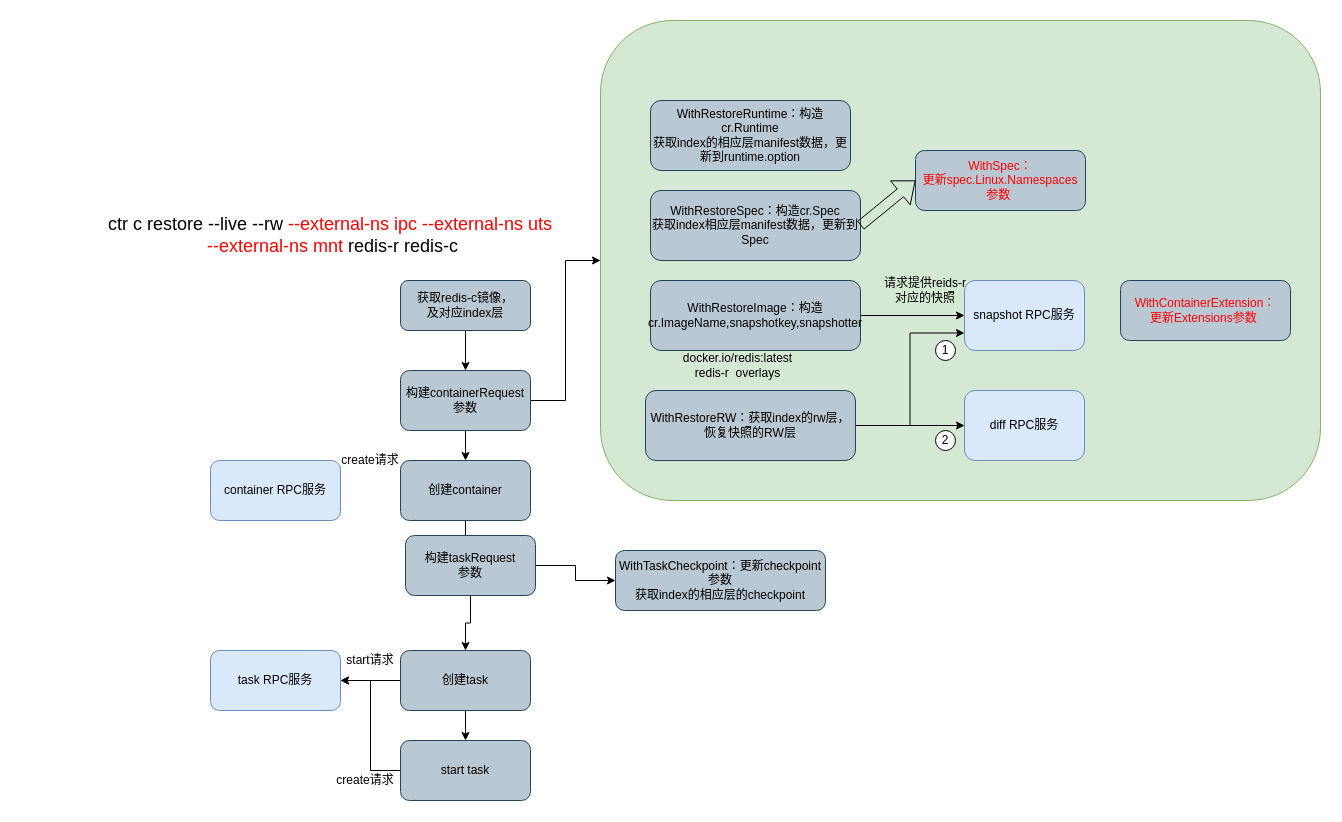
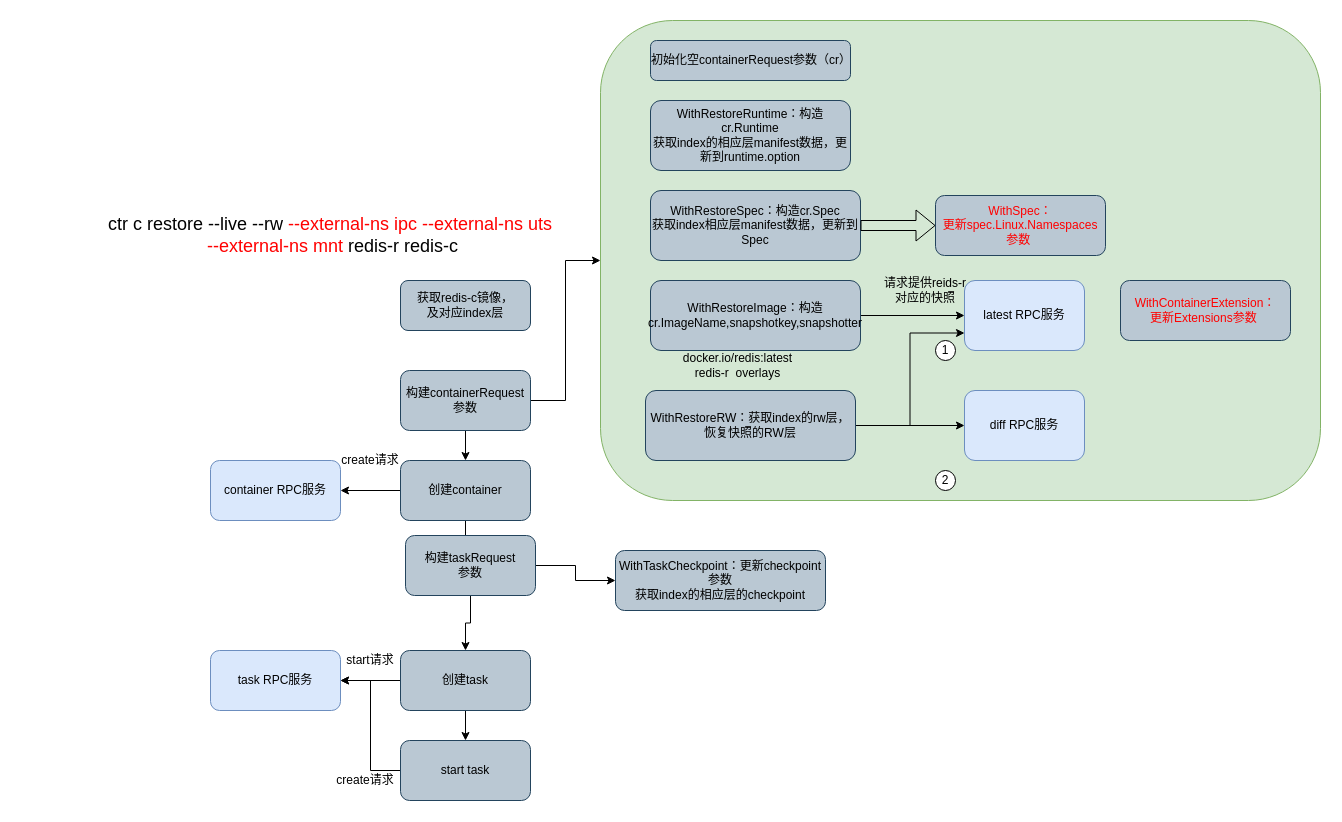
none -> (751, 61)
(1001, 181) -> (1021, 226)
(1025, 316) -> (1025, 316)
(466, 347) -> none
(946, 441) -> (946, 481)
none -> (374, 491)
